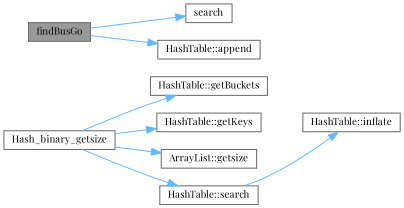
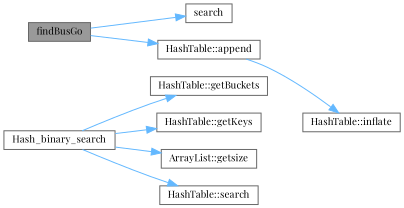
(59, 140) -> (59, 140)
(289, 165) -> (290, 80)
